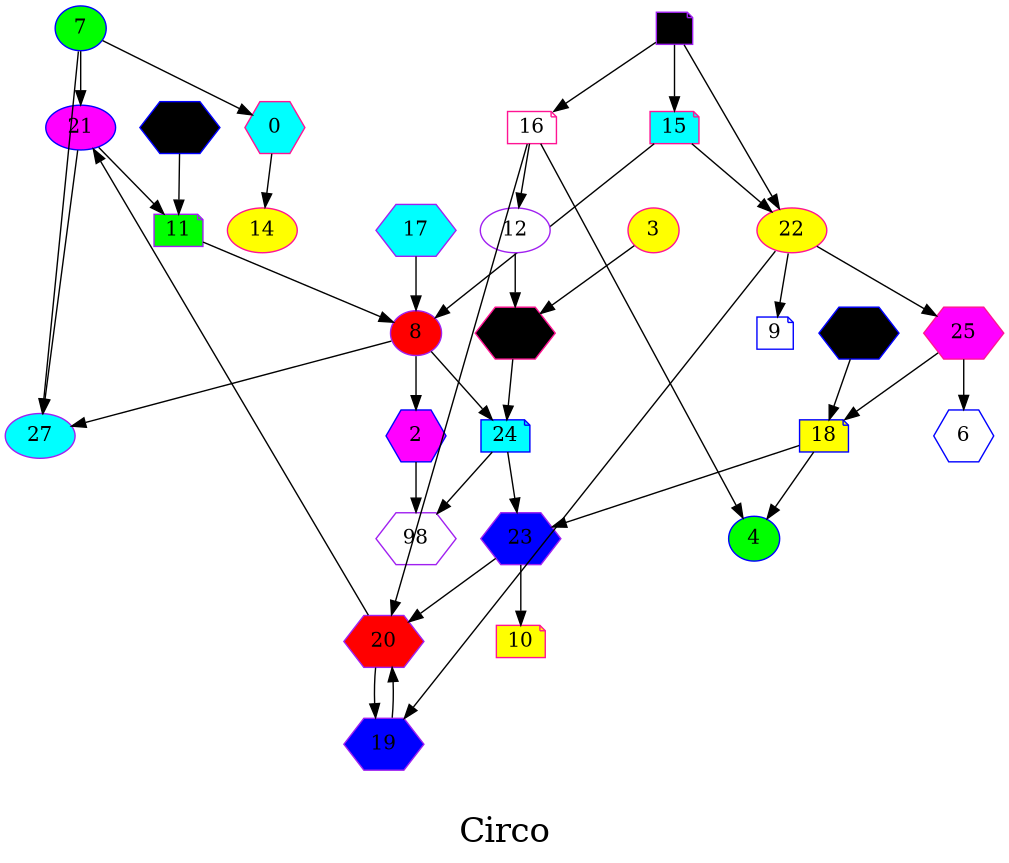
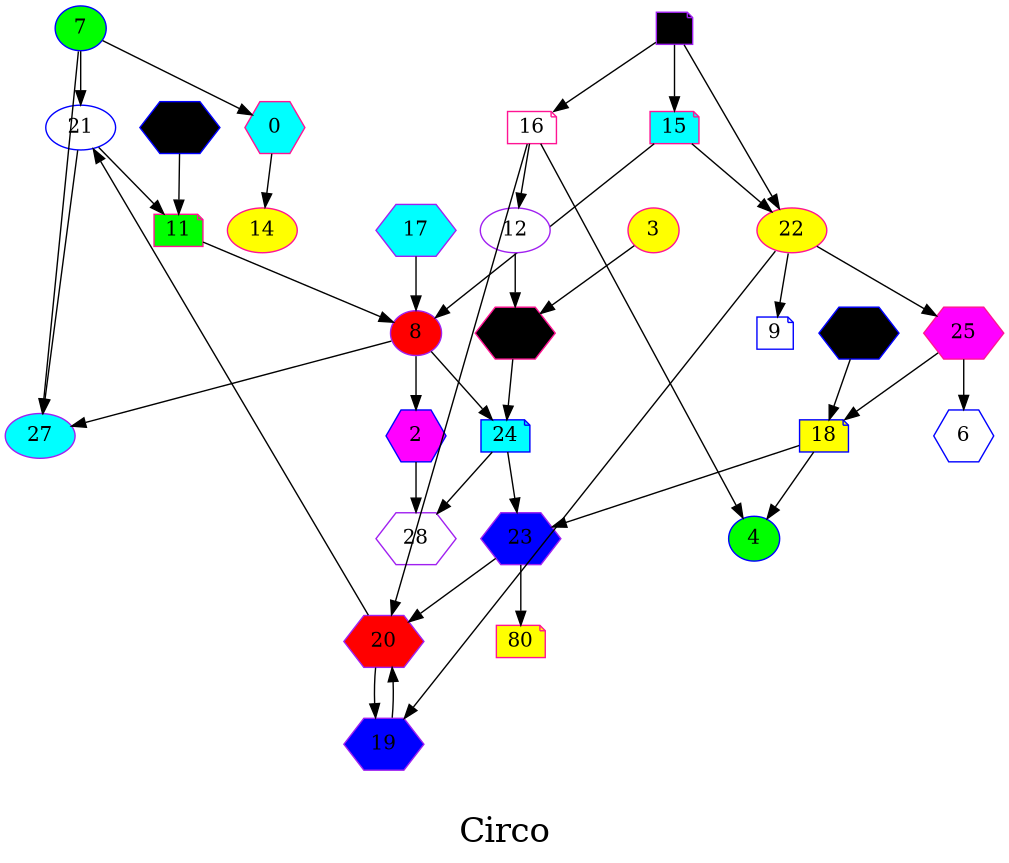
(81, 128) -> (81, 128)
(178, 230) -> (178, 230)
(416, 539) -> (416, 539)
(521, 641) -> (521, 641)
